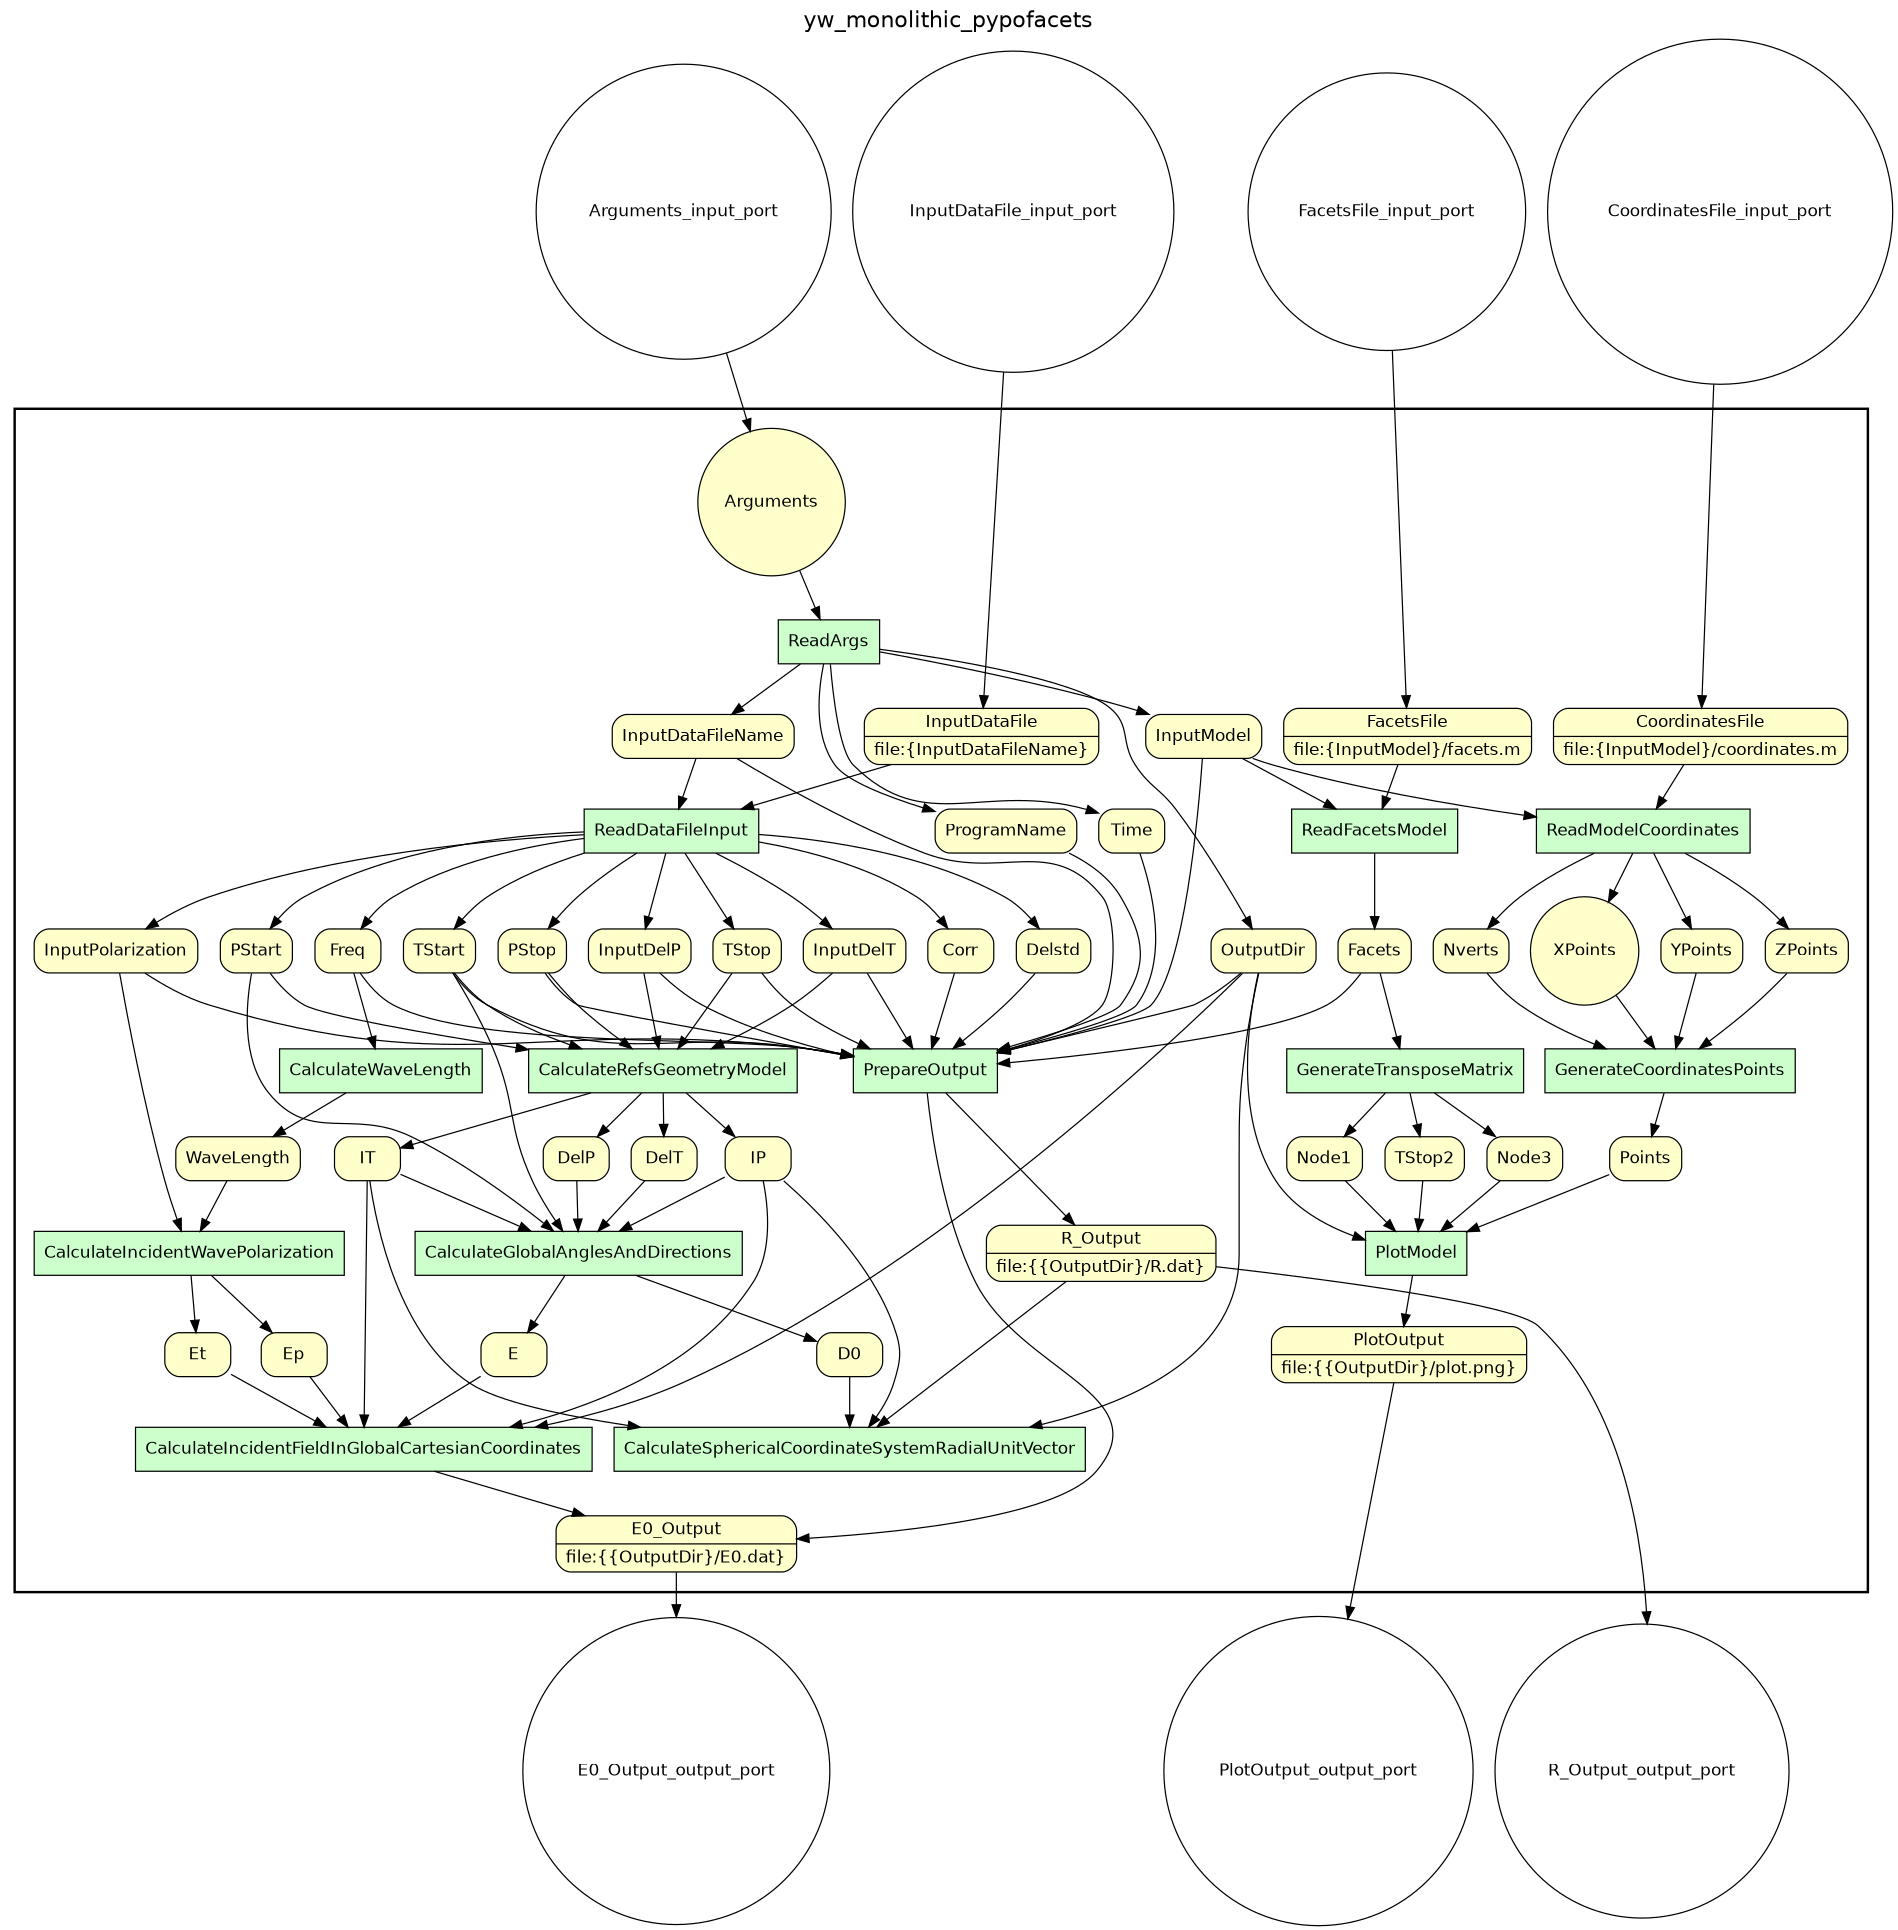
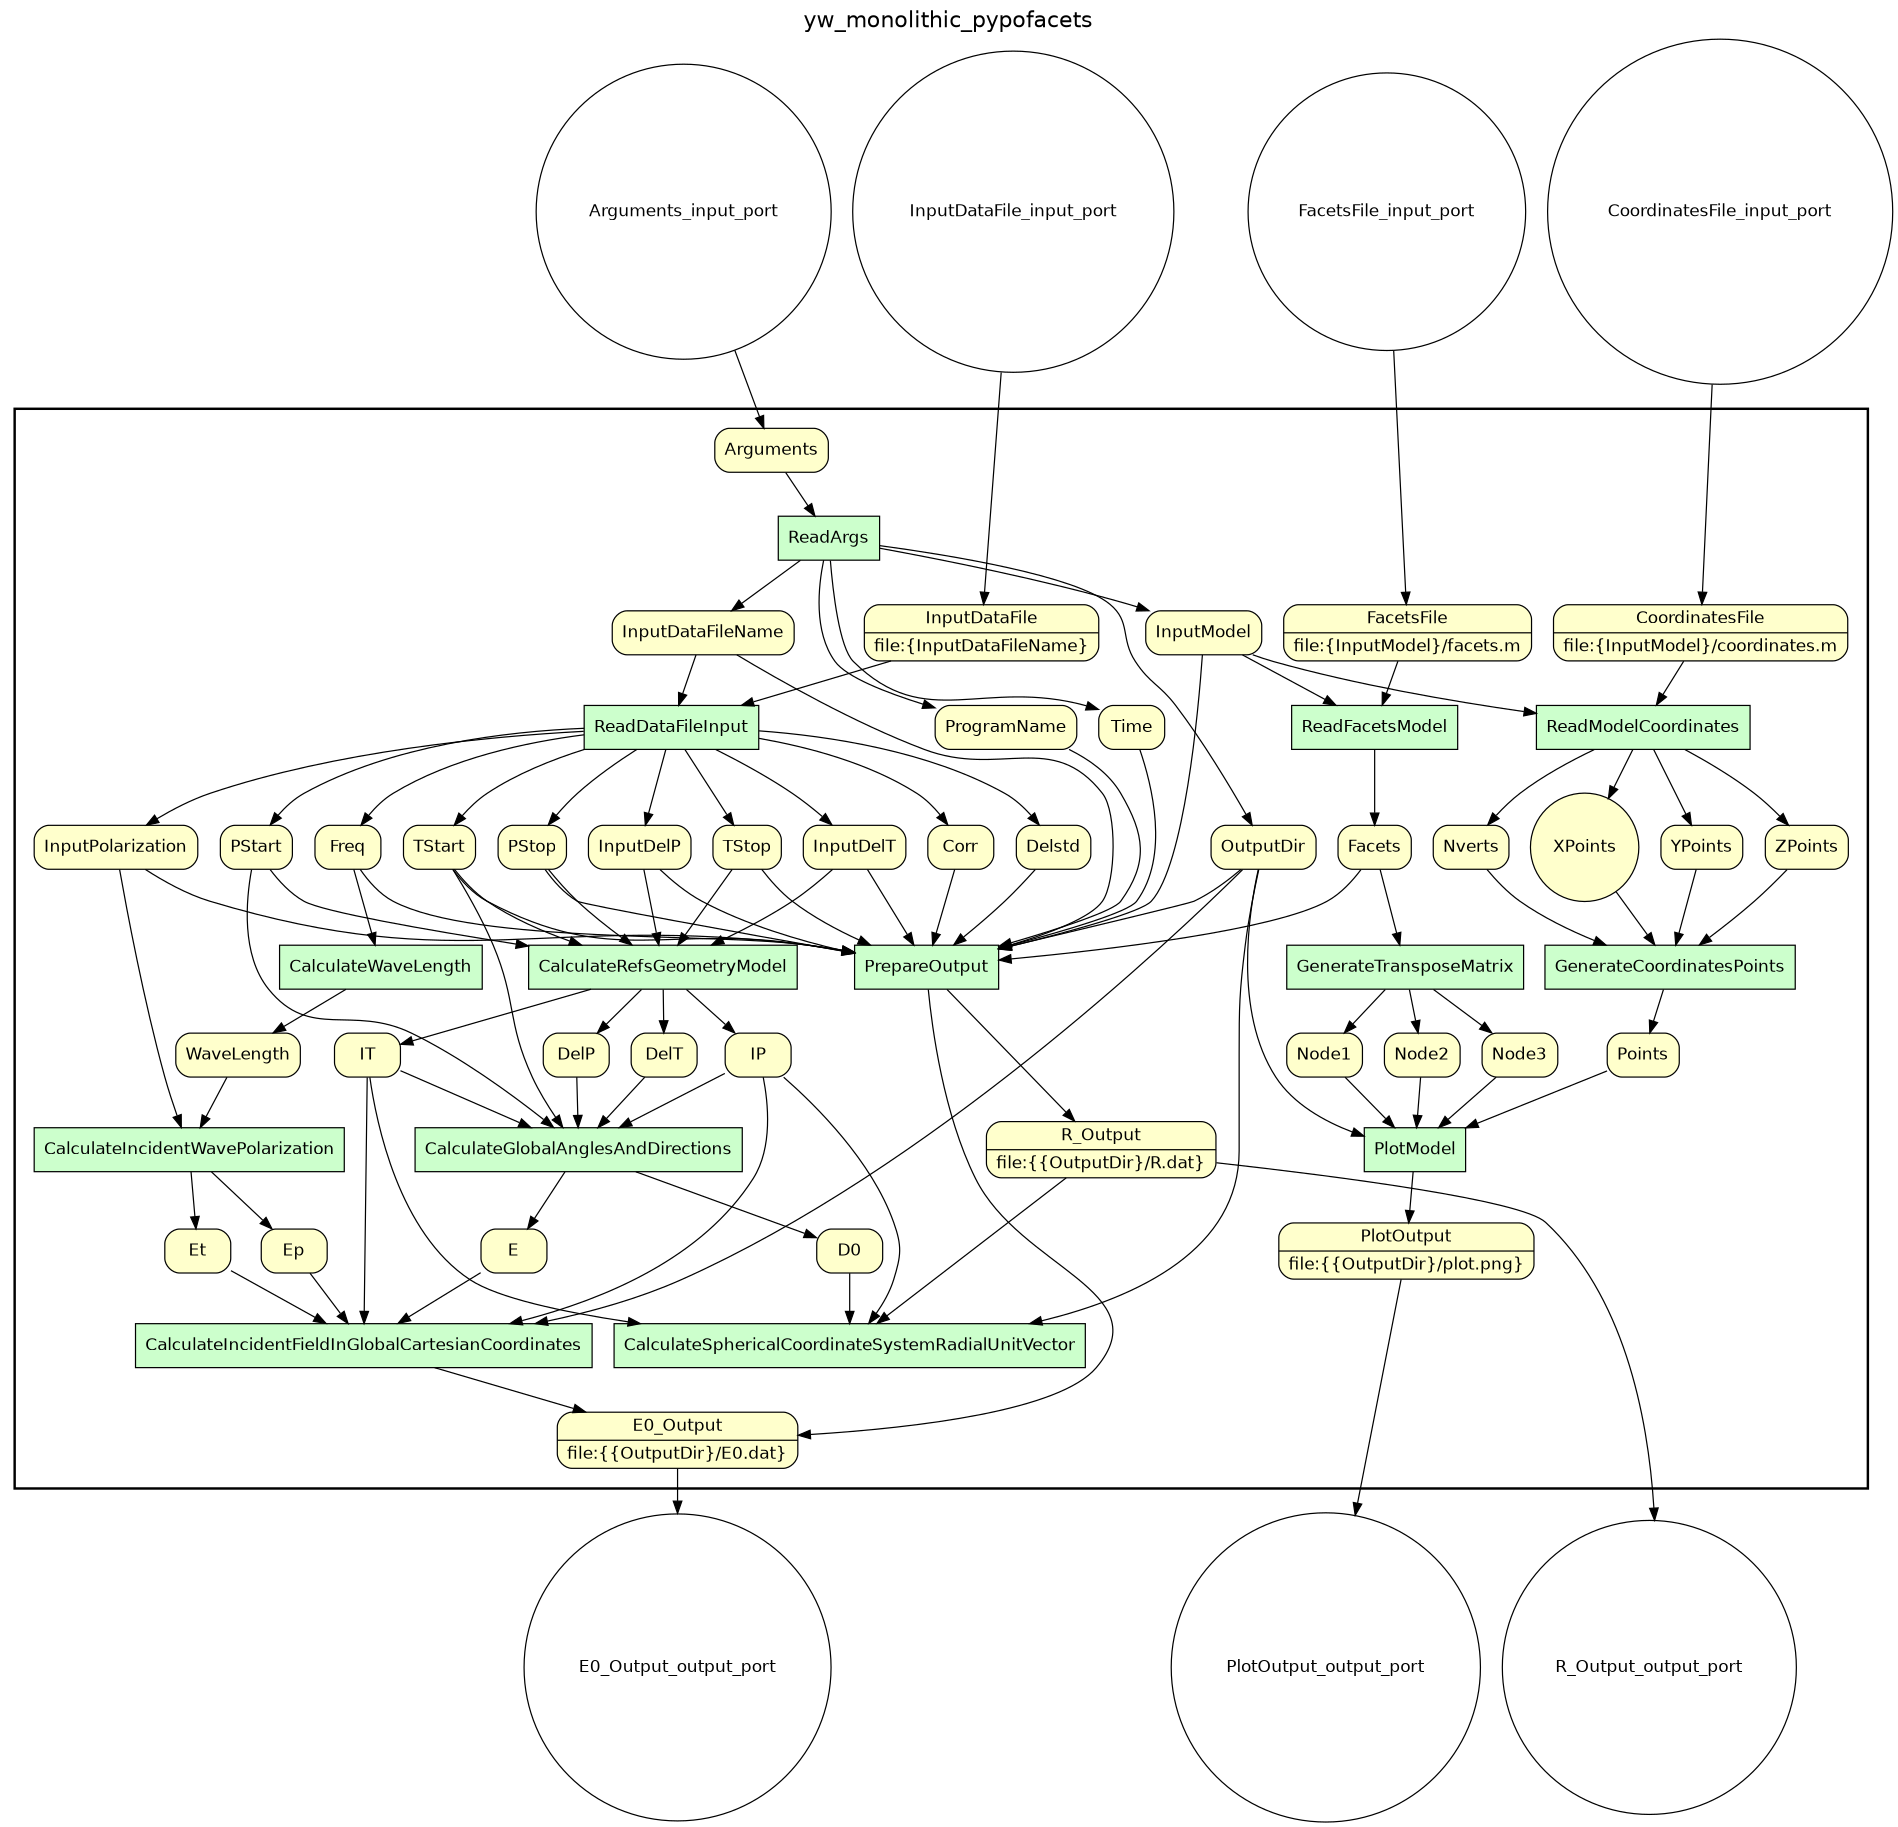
(772, 502) -> (772, 450)
(1425, 1159) -> (1422, 1055)
